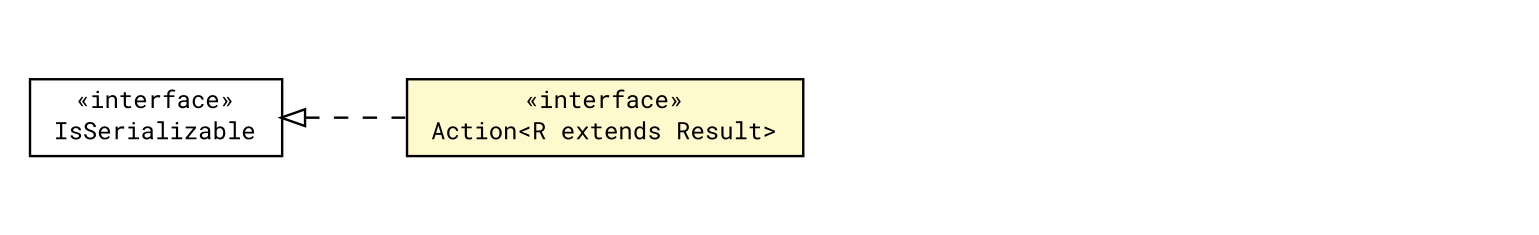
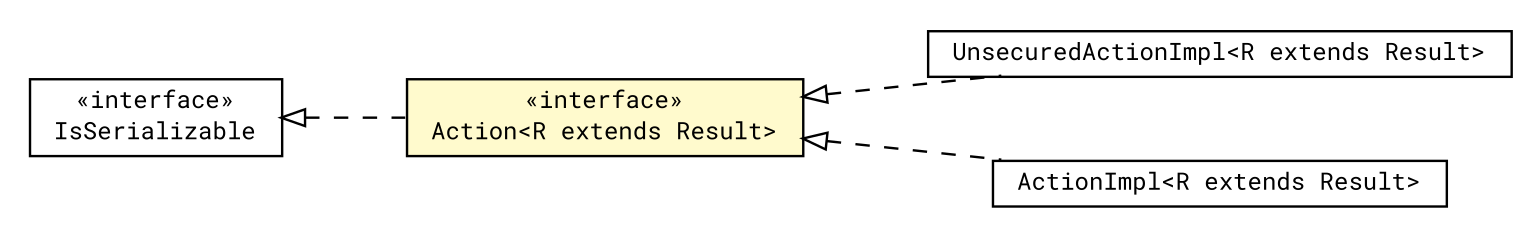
none -> (1219, 53)
none -> (1219, 183)
